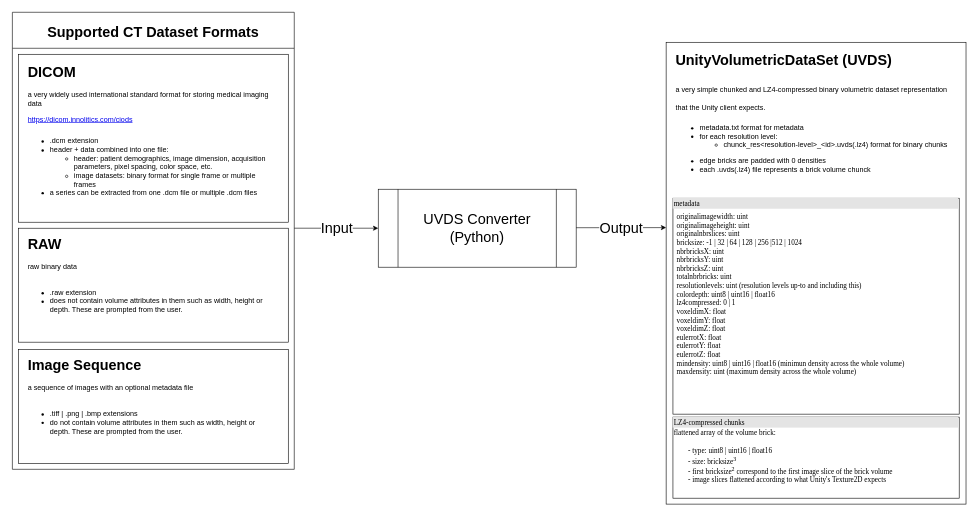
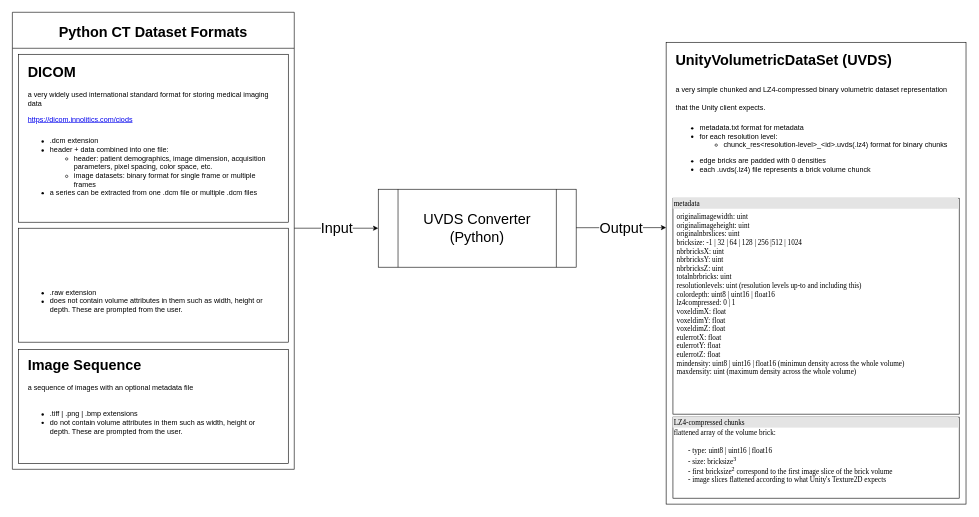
(153, 32) -> (153, 32)
(150, 252) -> none
